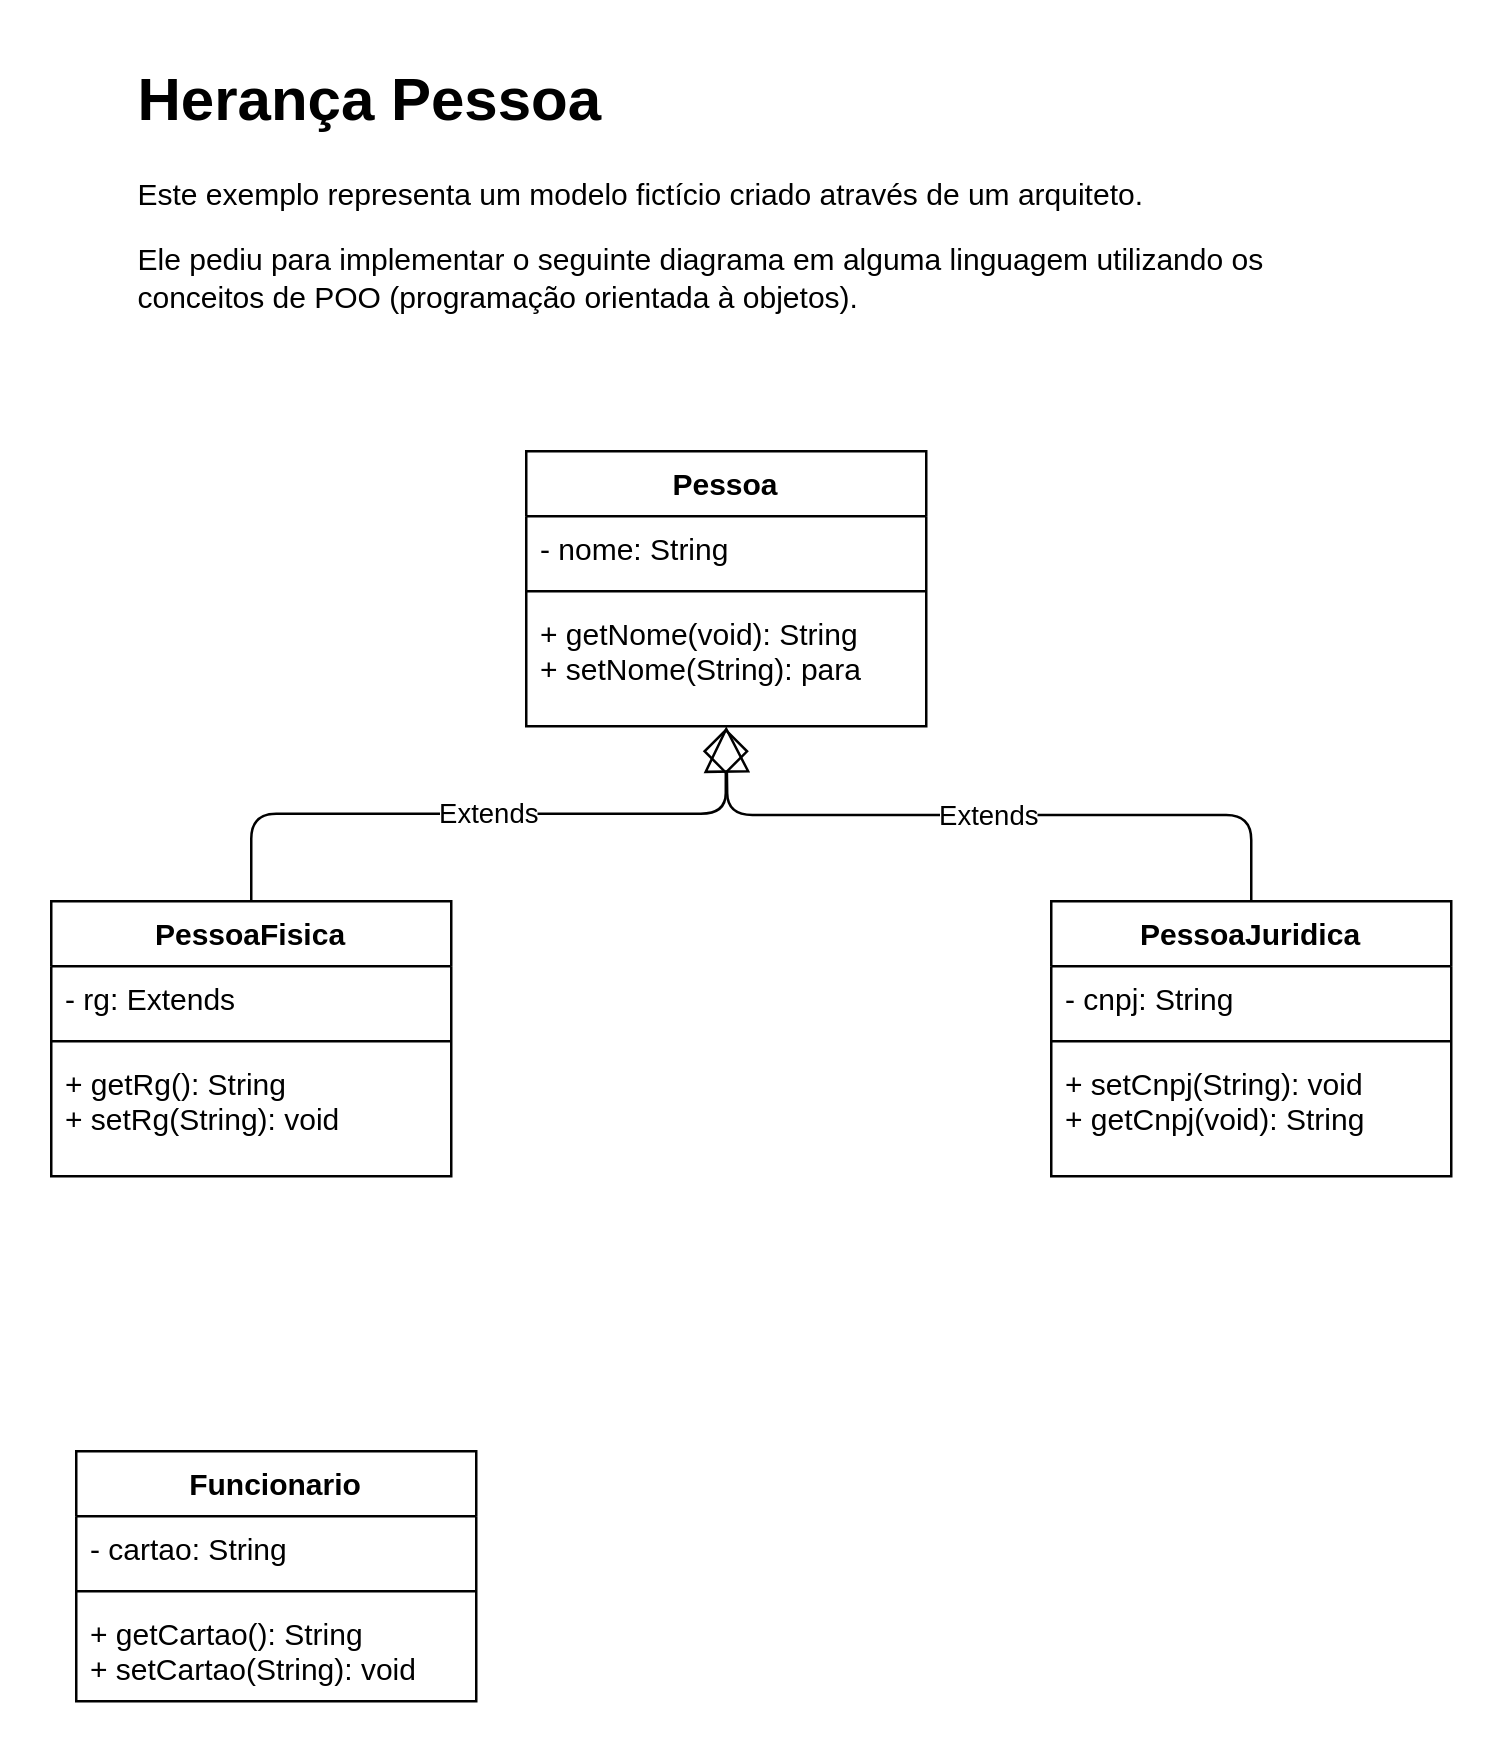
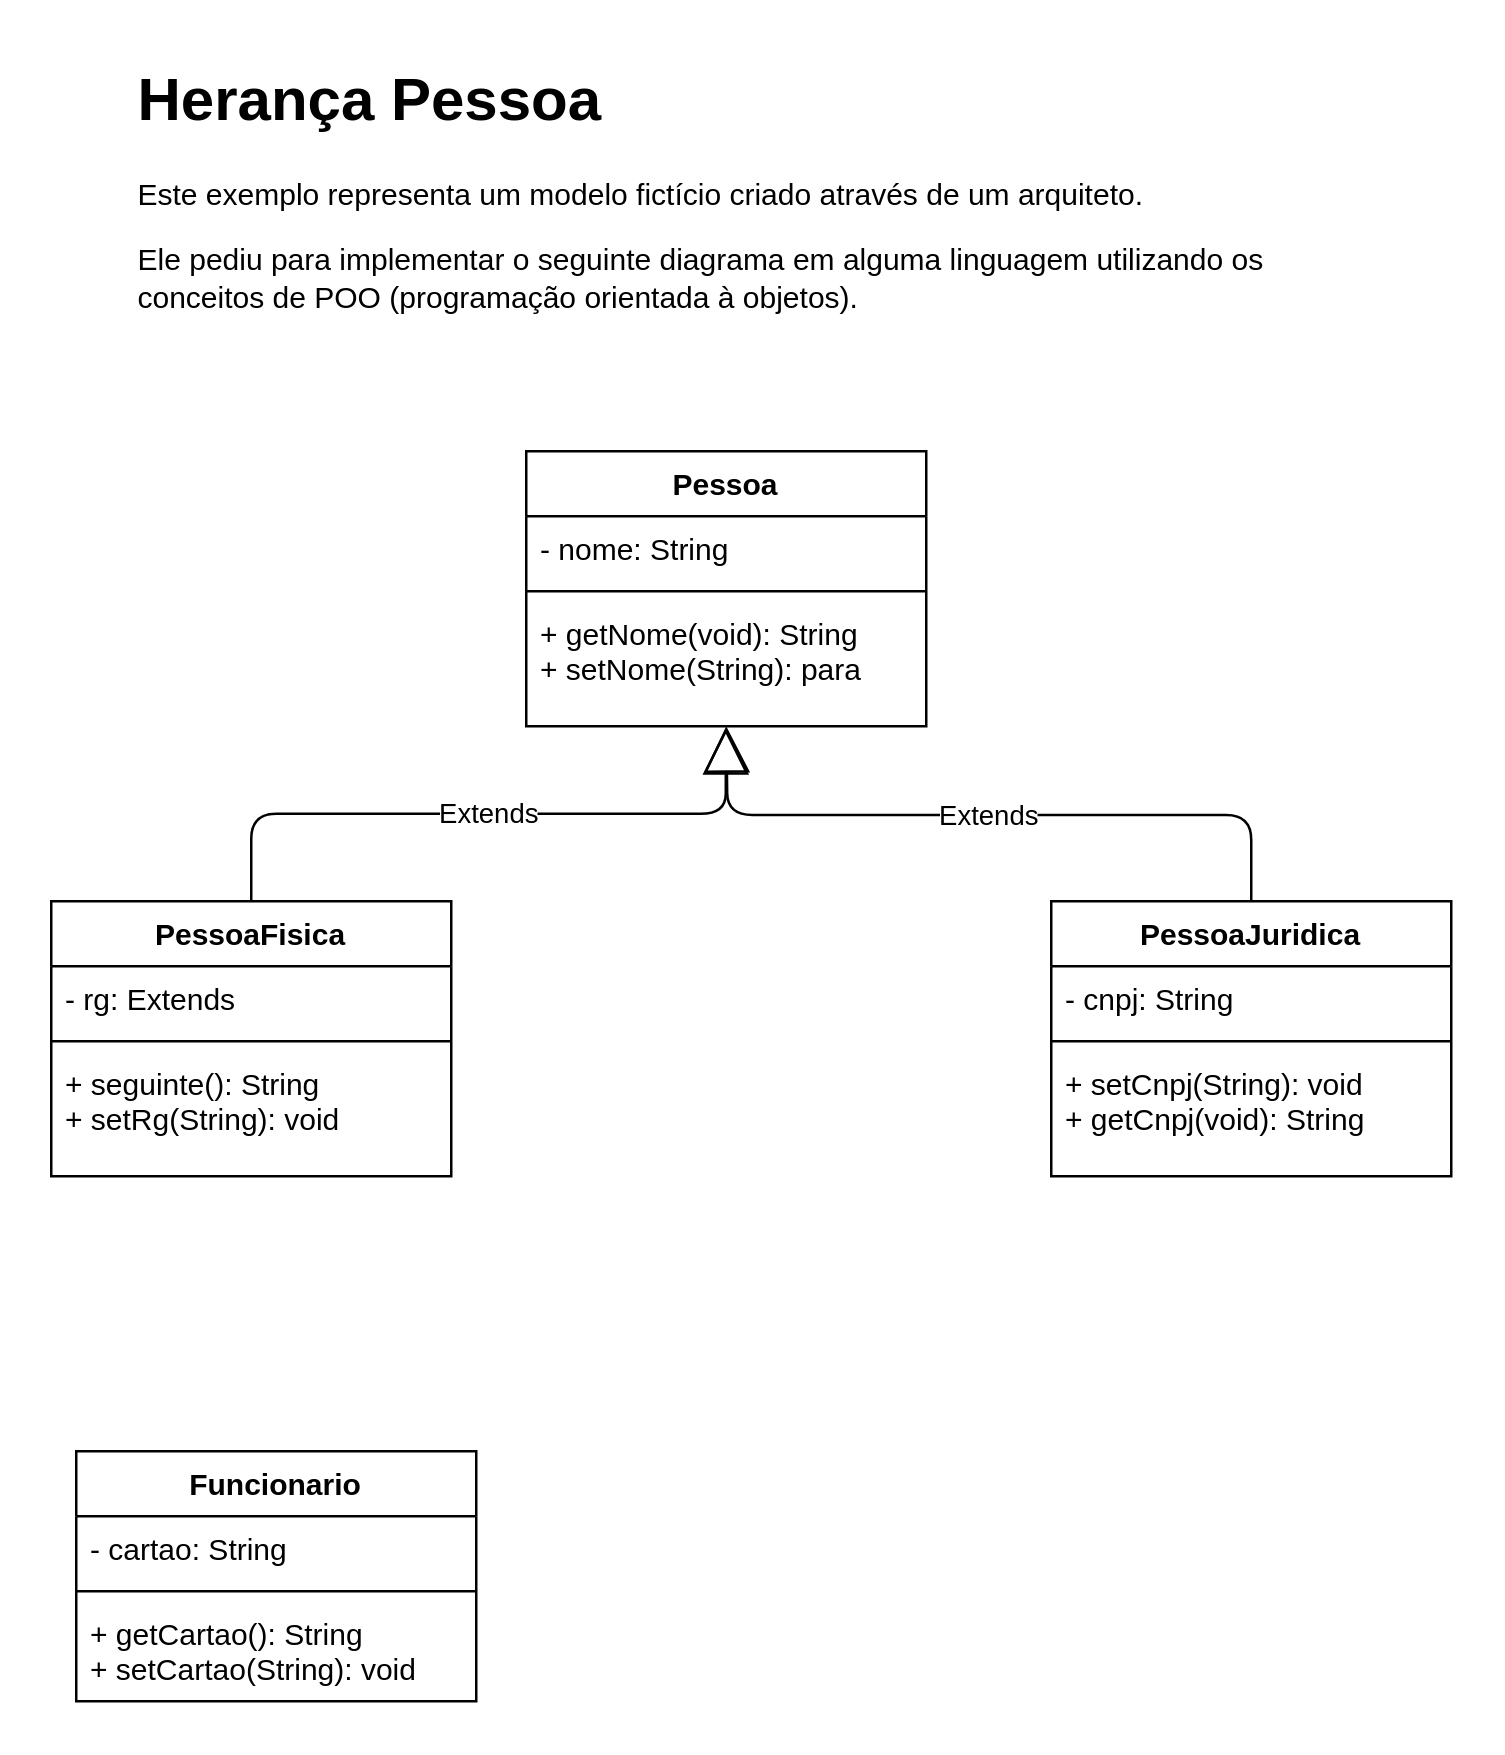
(715, 811) -> (715, 811)
(192, 1085) -> (214, 1085)
